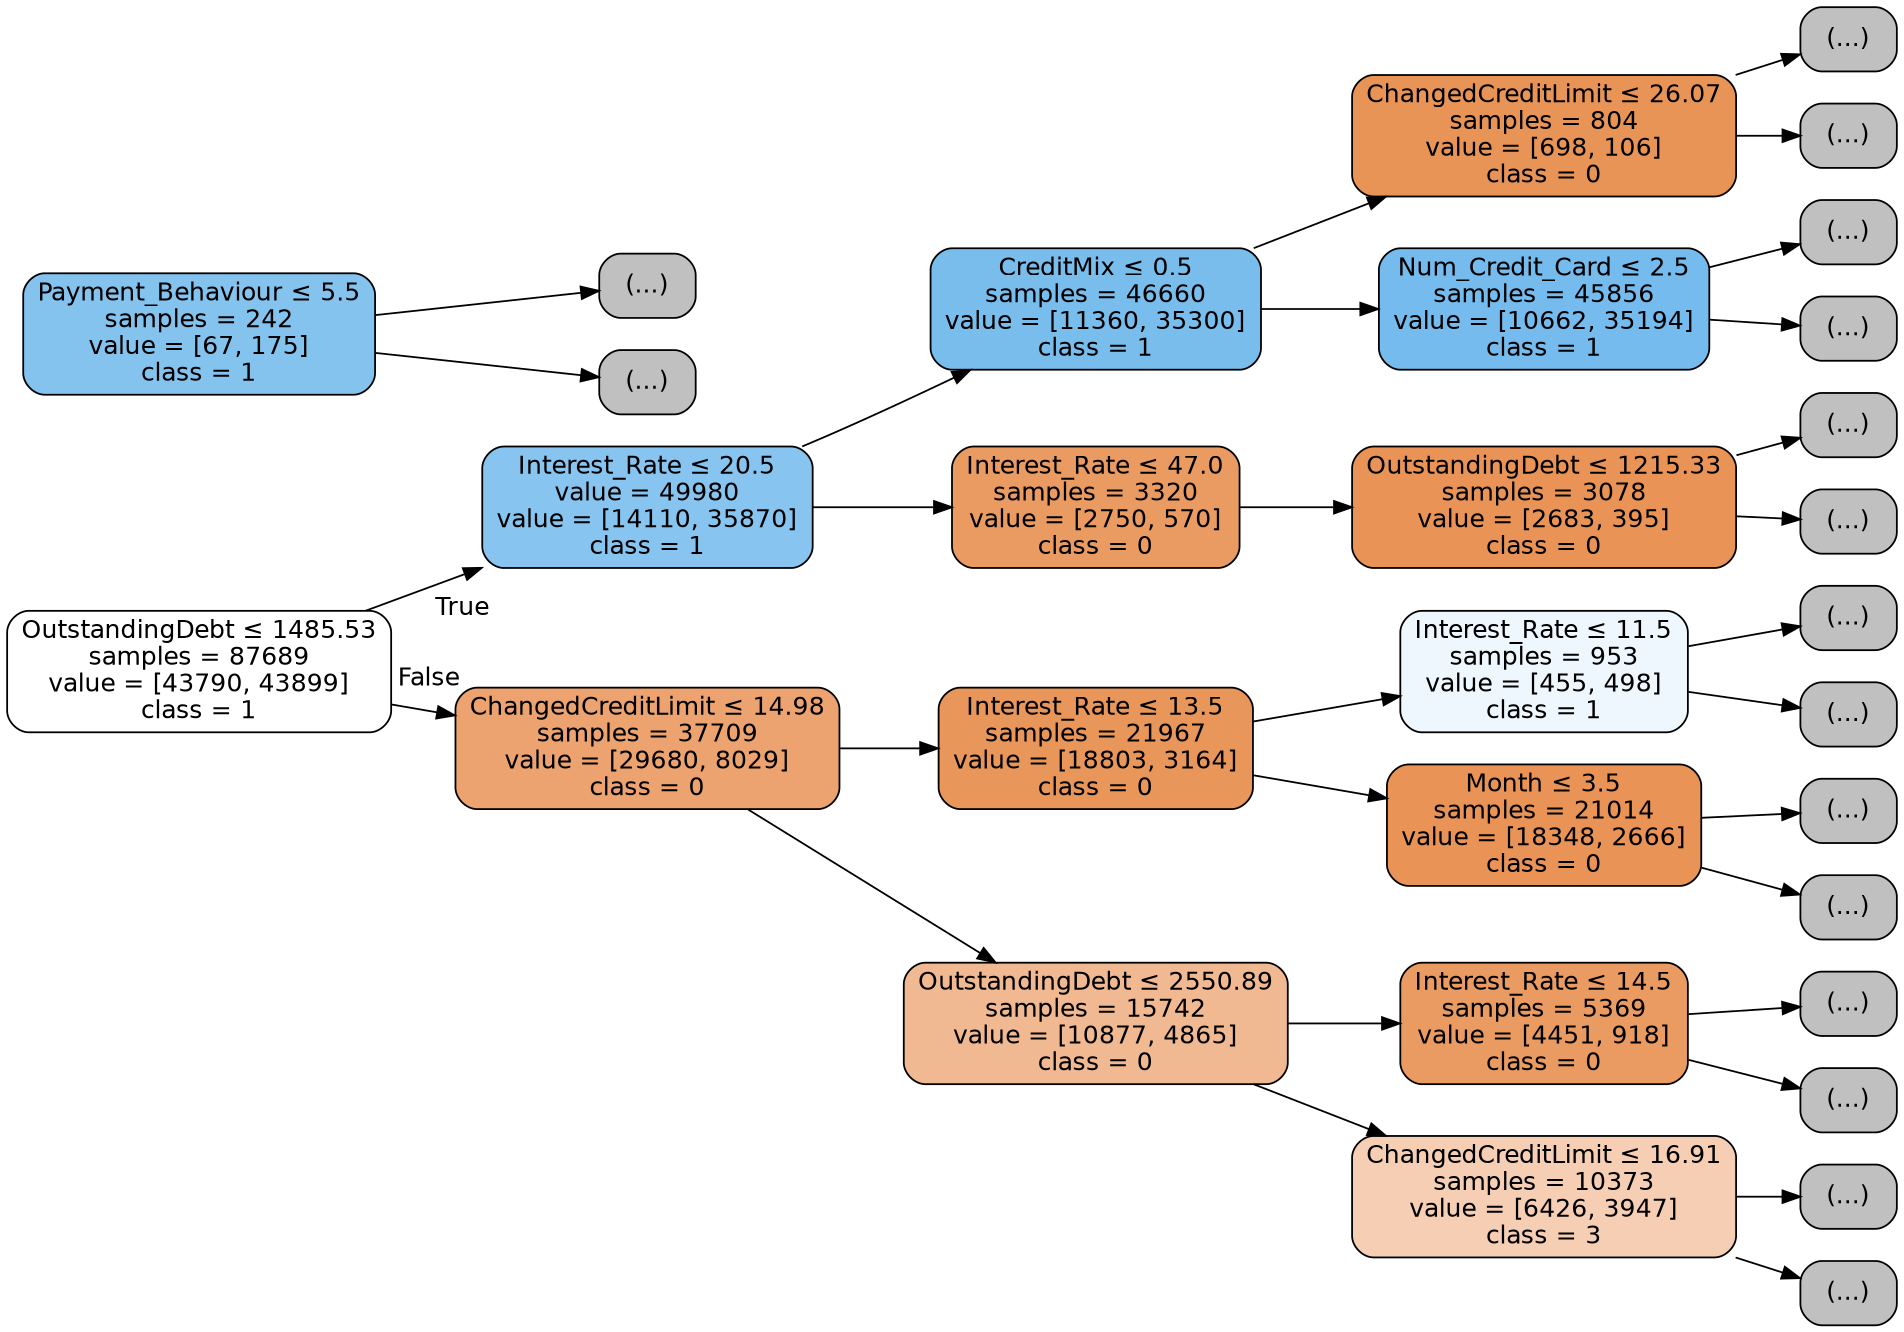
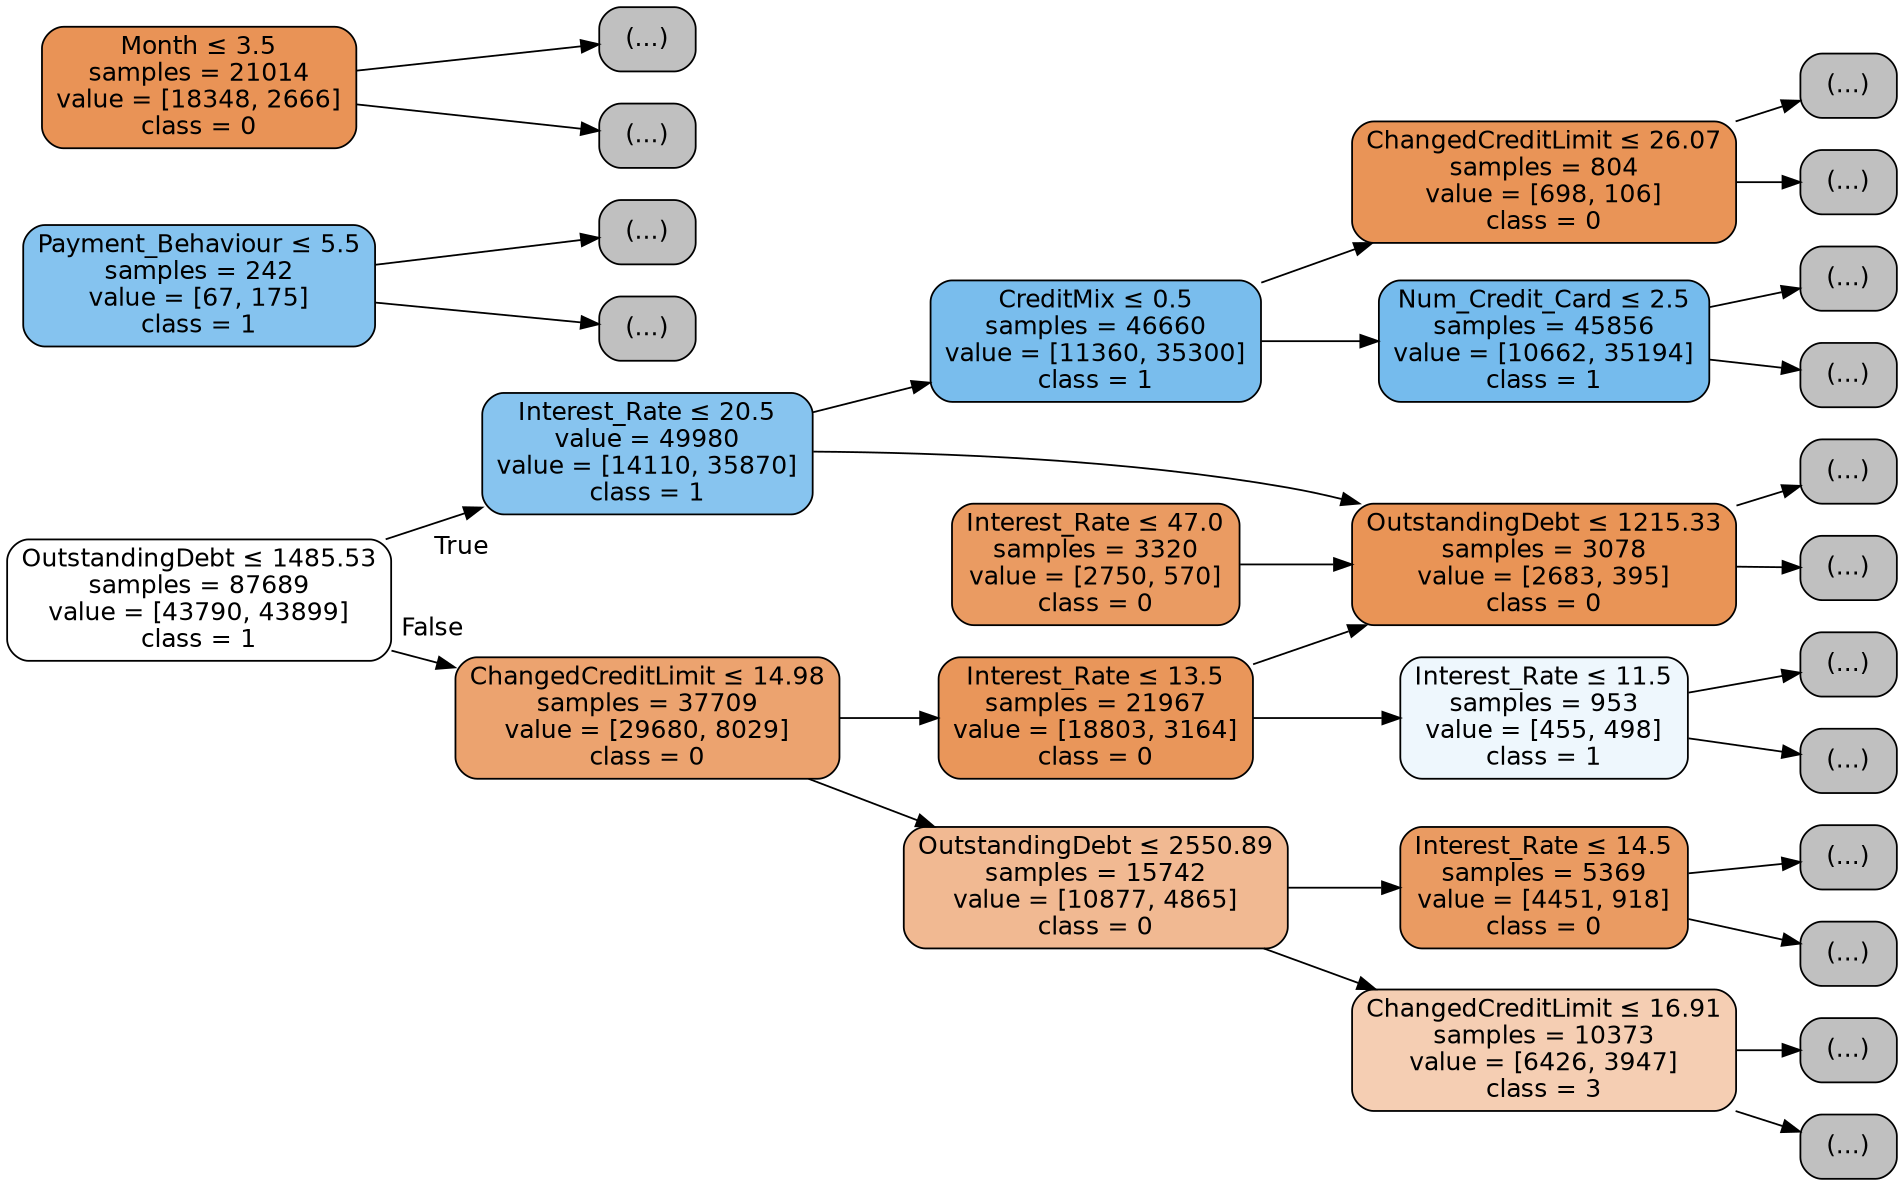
(873, 507) -> (1079, 462)
(1311, 785) -> (1301, 648)
